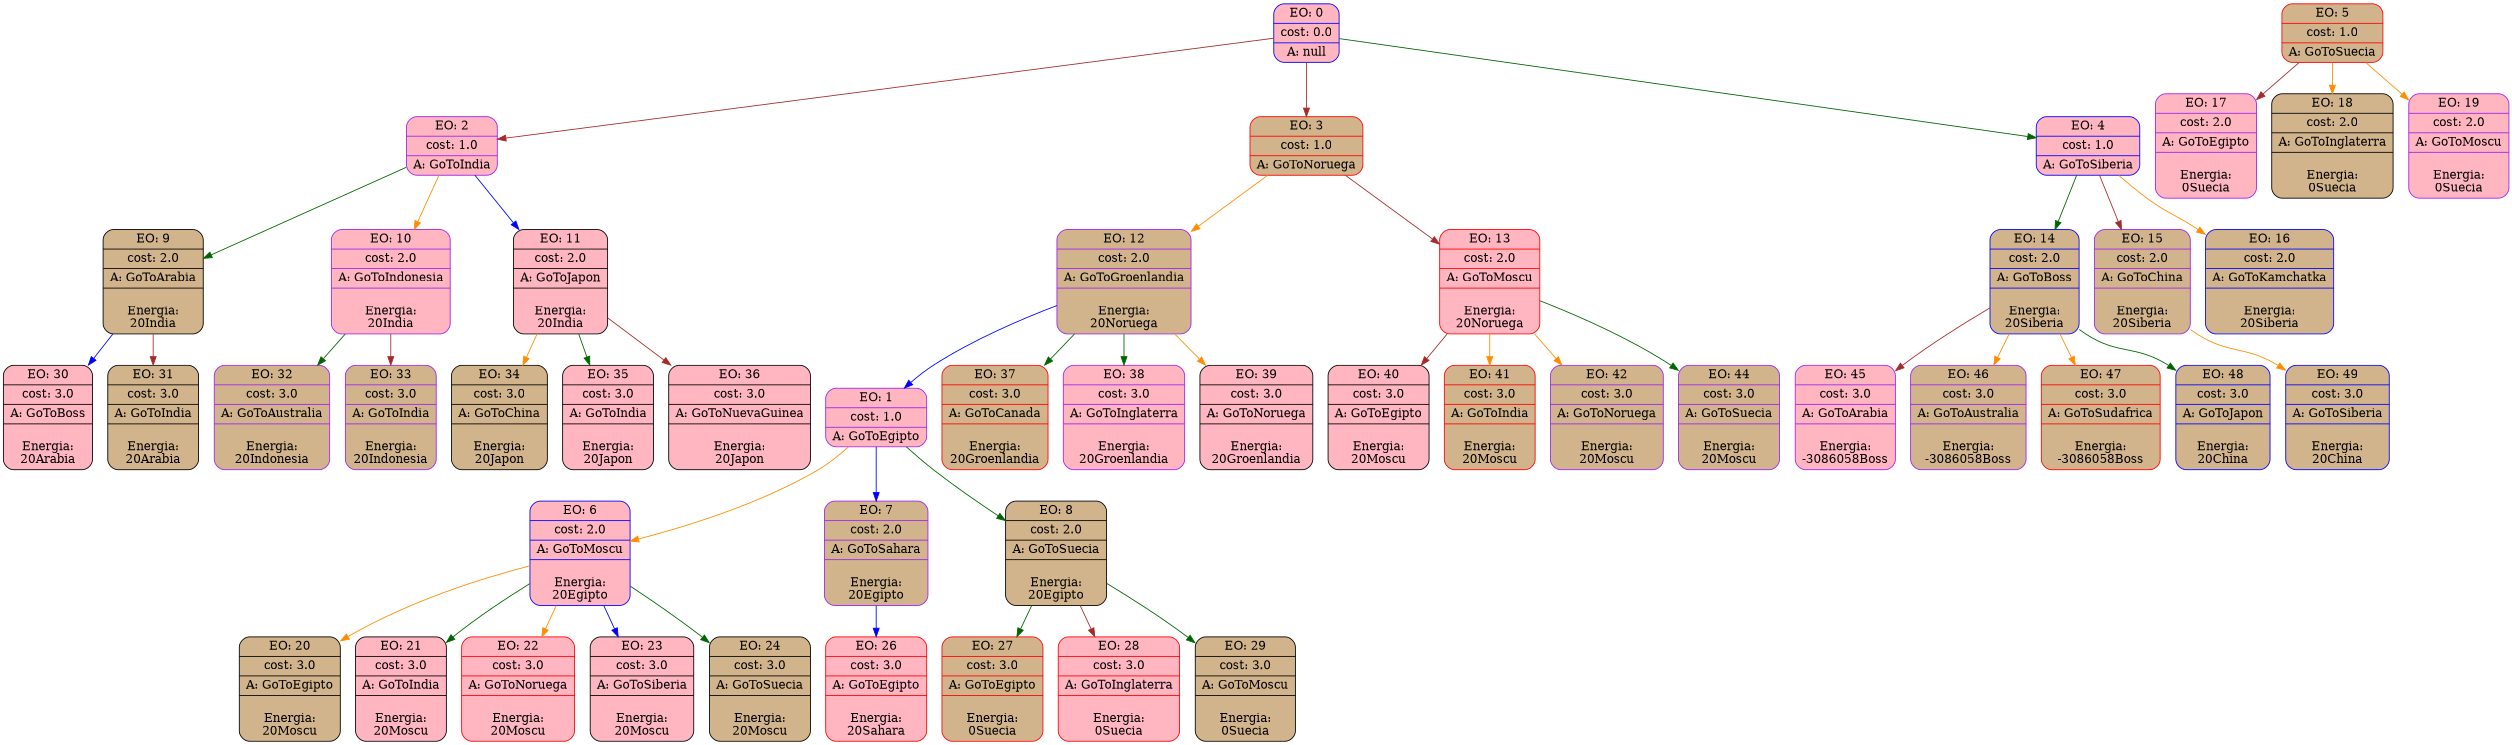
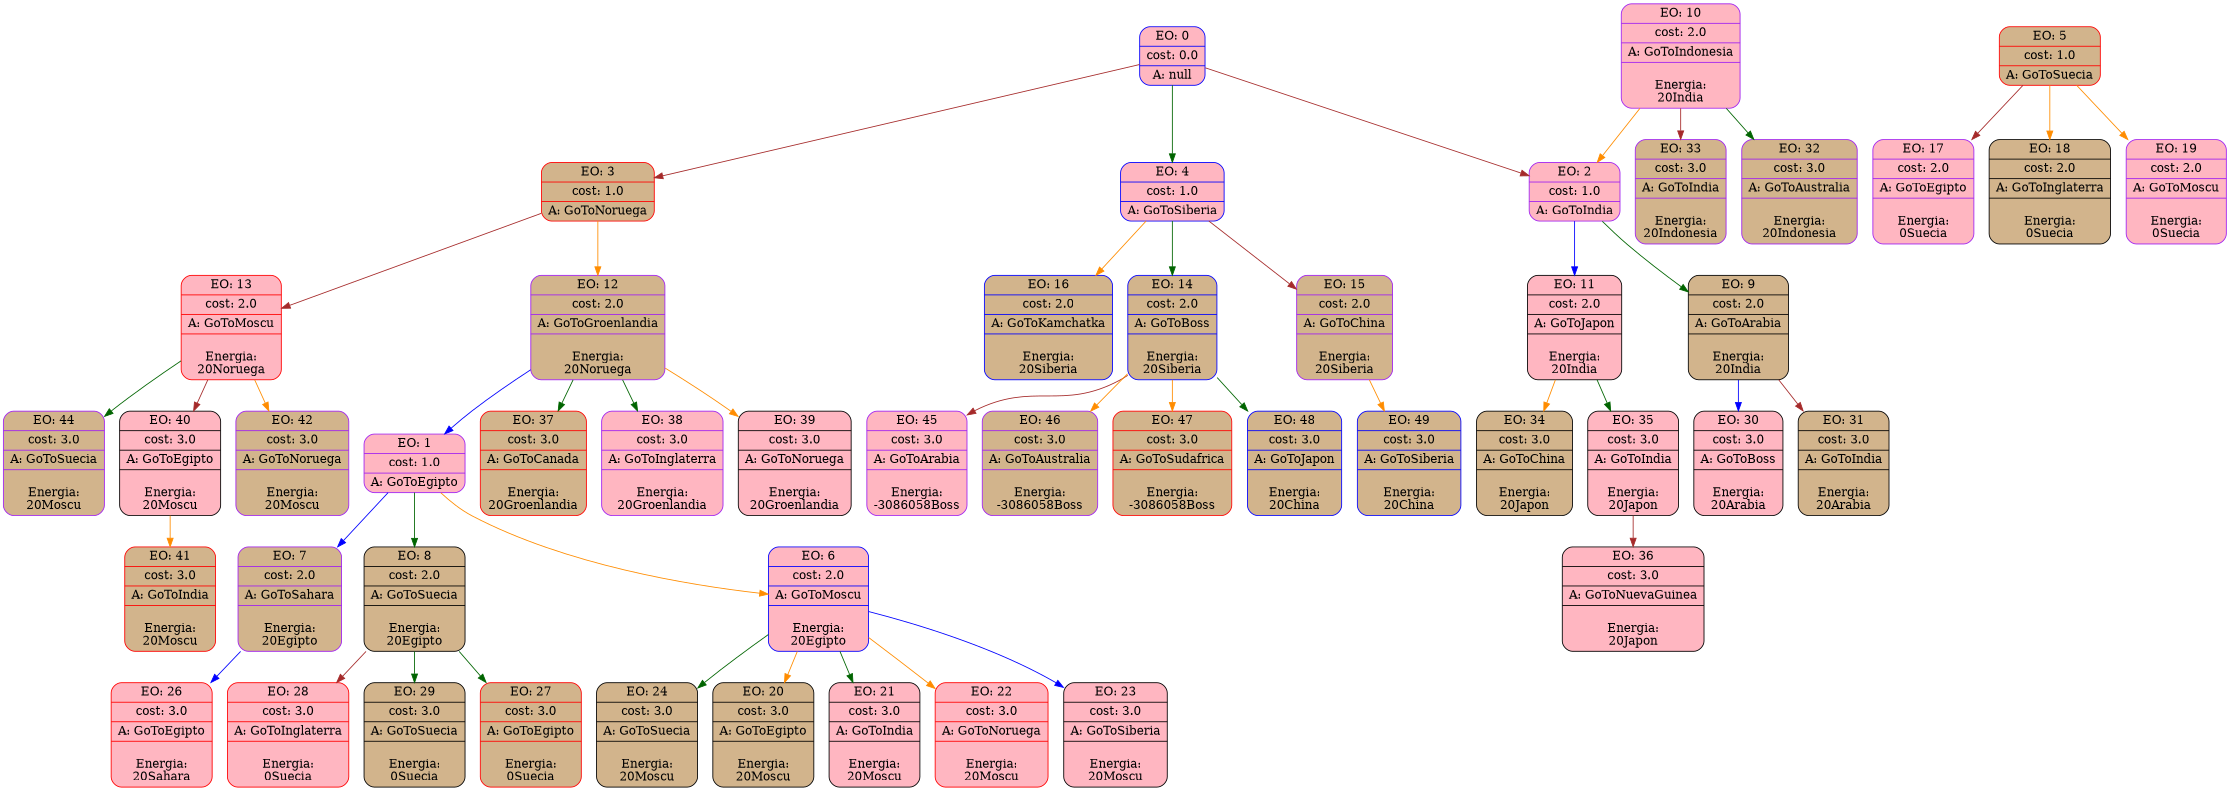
(428, 198) -> (1621, 132)
(636, 339) -> (1633, 527)
(1490, 345) -> (170, 527)
(1245, 685) -> (415, 731)
